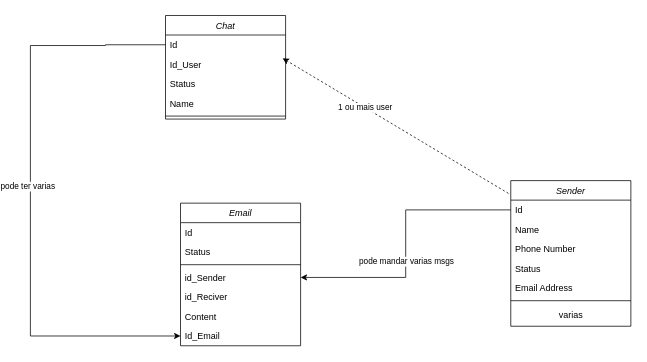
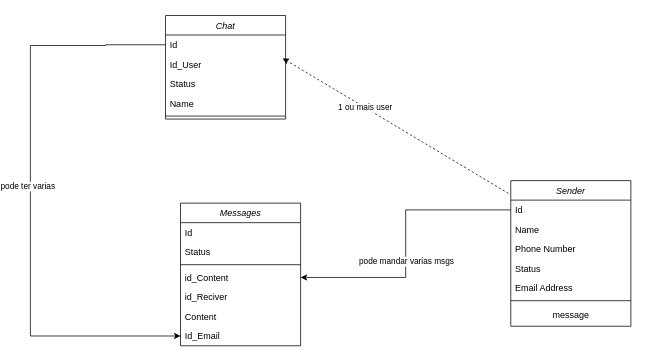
(240, 213) -> (240, 213)
(206, 278) -> (209, 278)
(571, 315) -> (571, 315)
